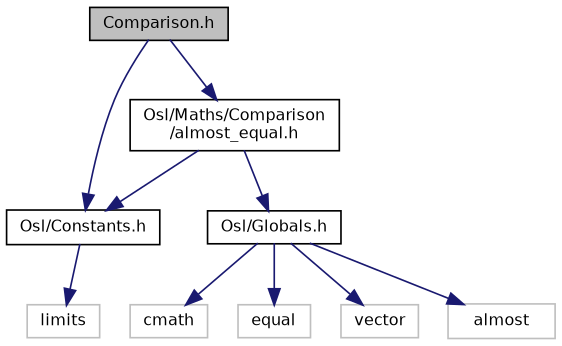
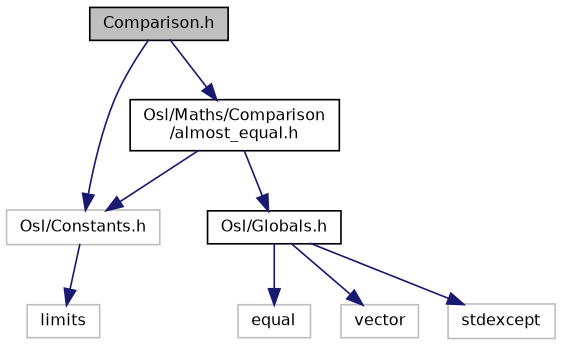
(83, 227) -> (83, 227)
(169, 321) -> none
(502, 321) -> (502, 321)
